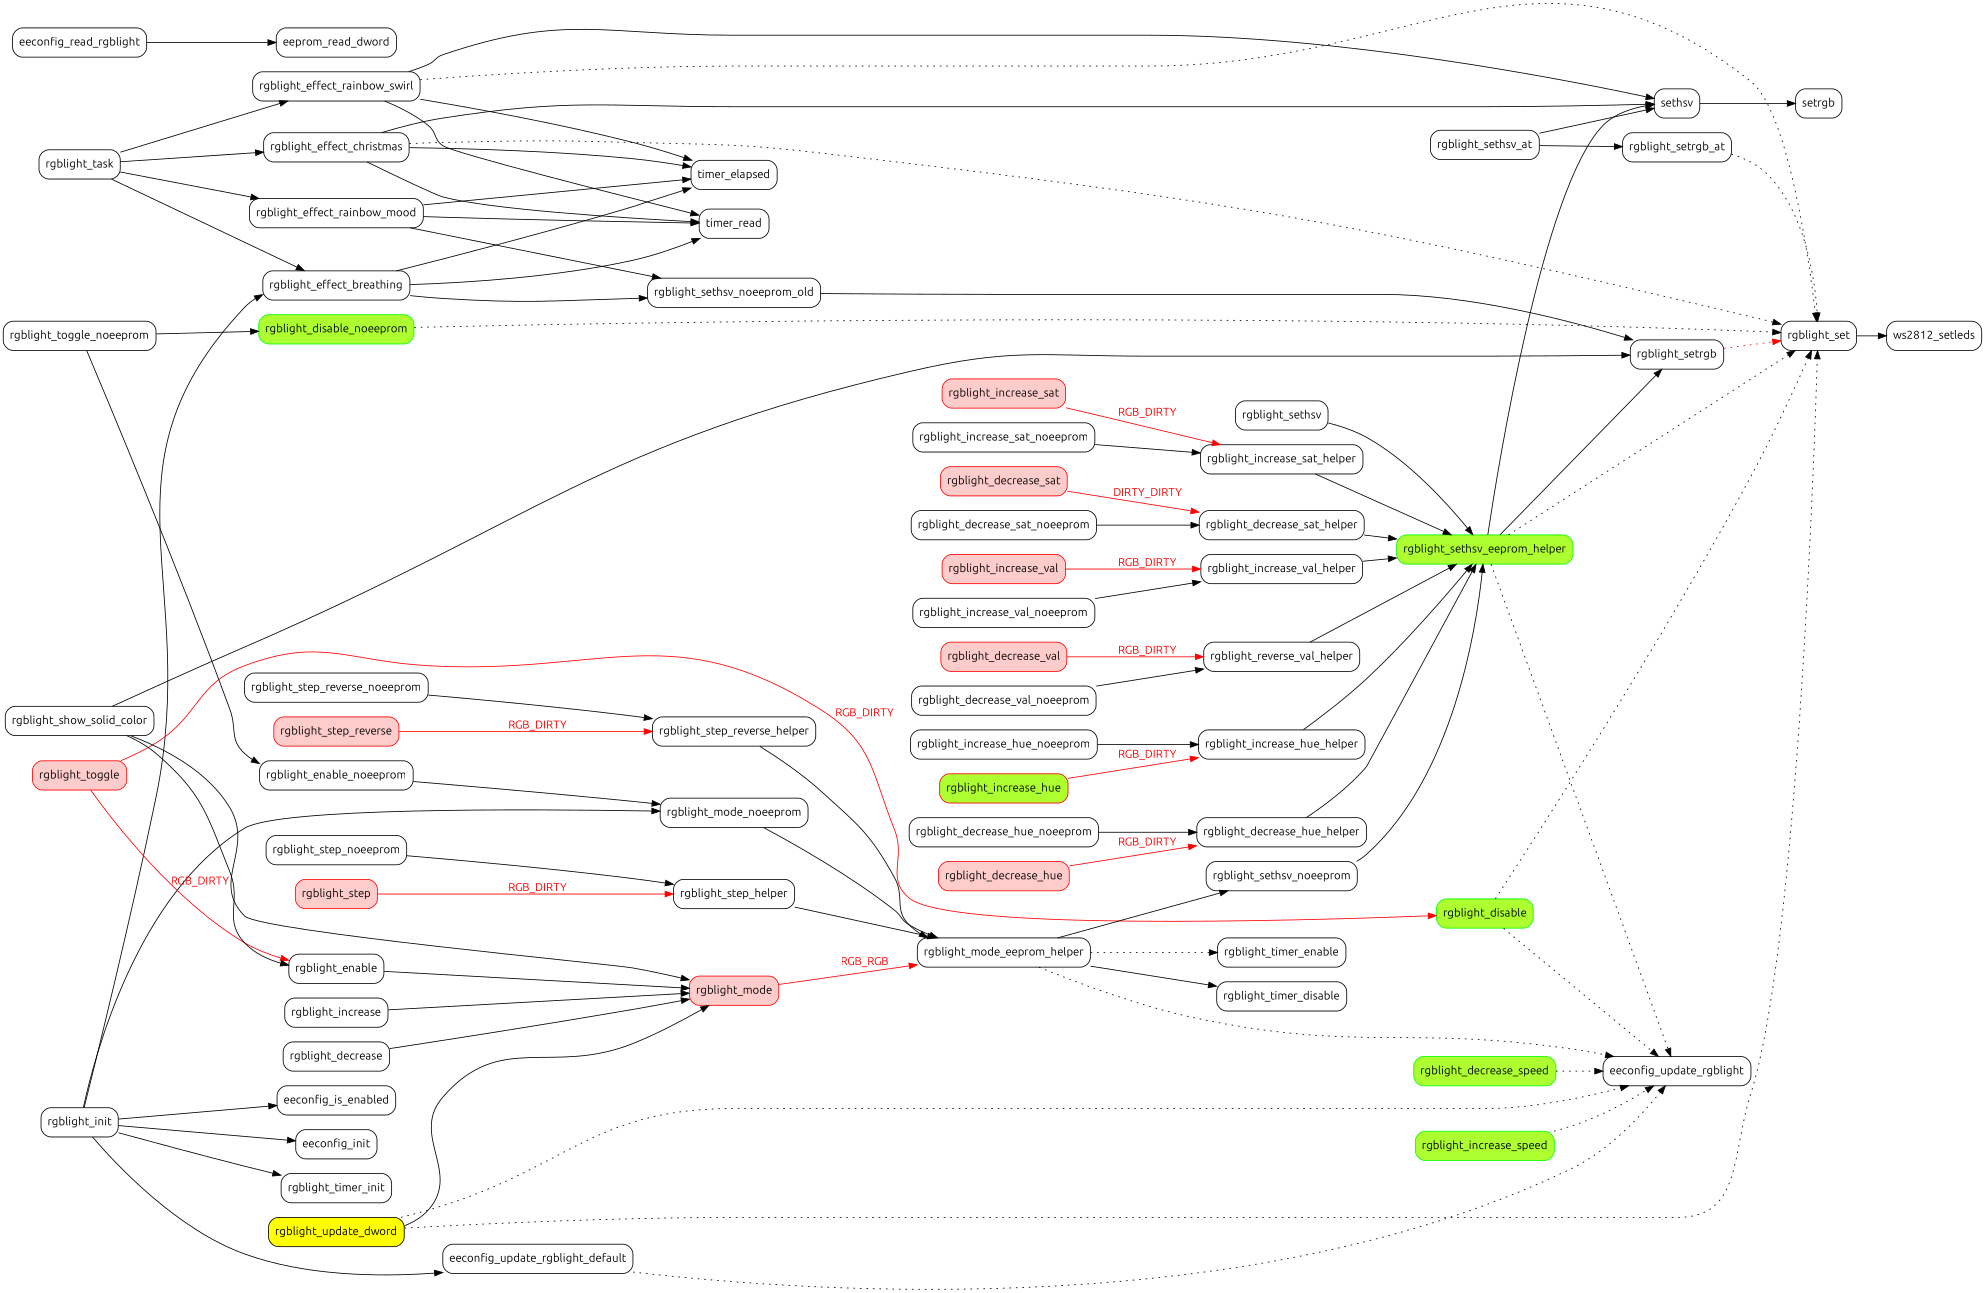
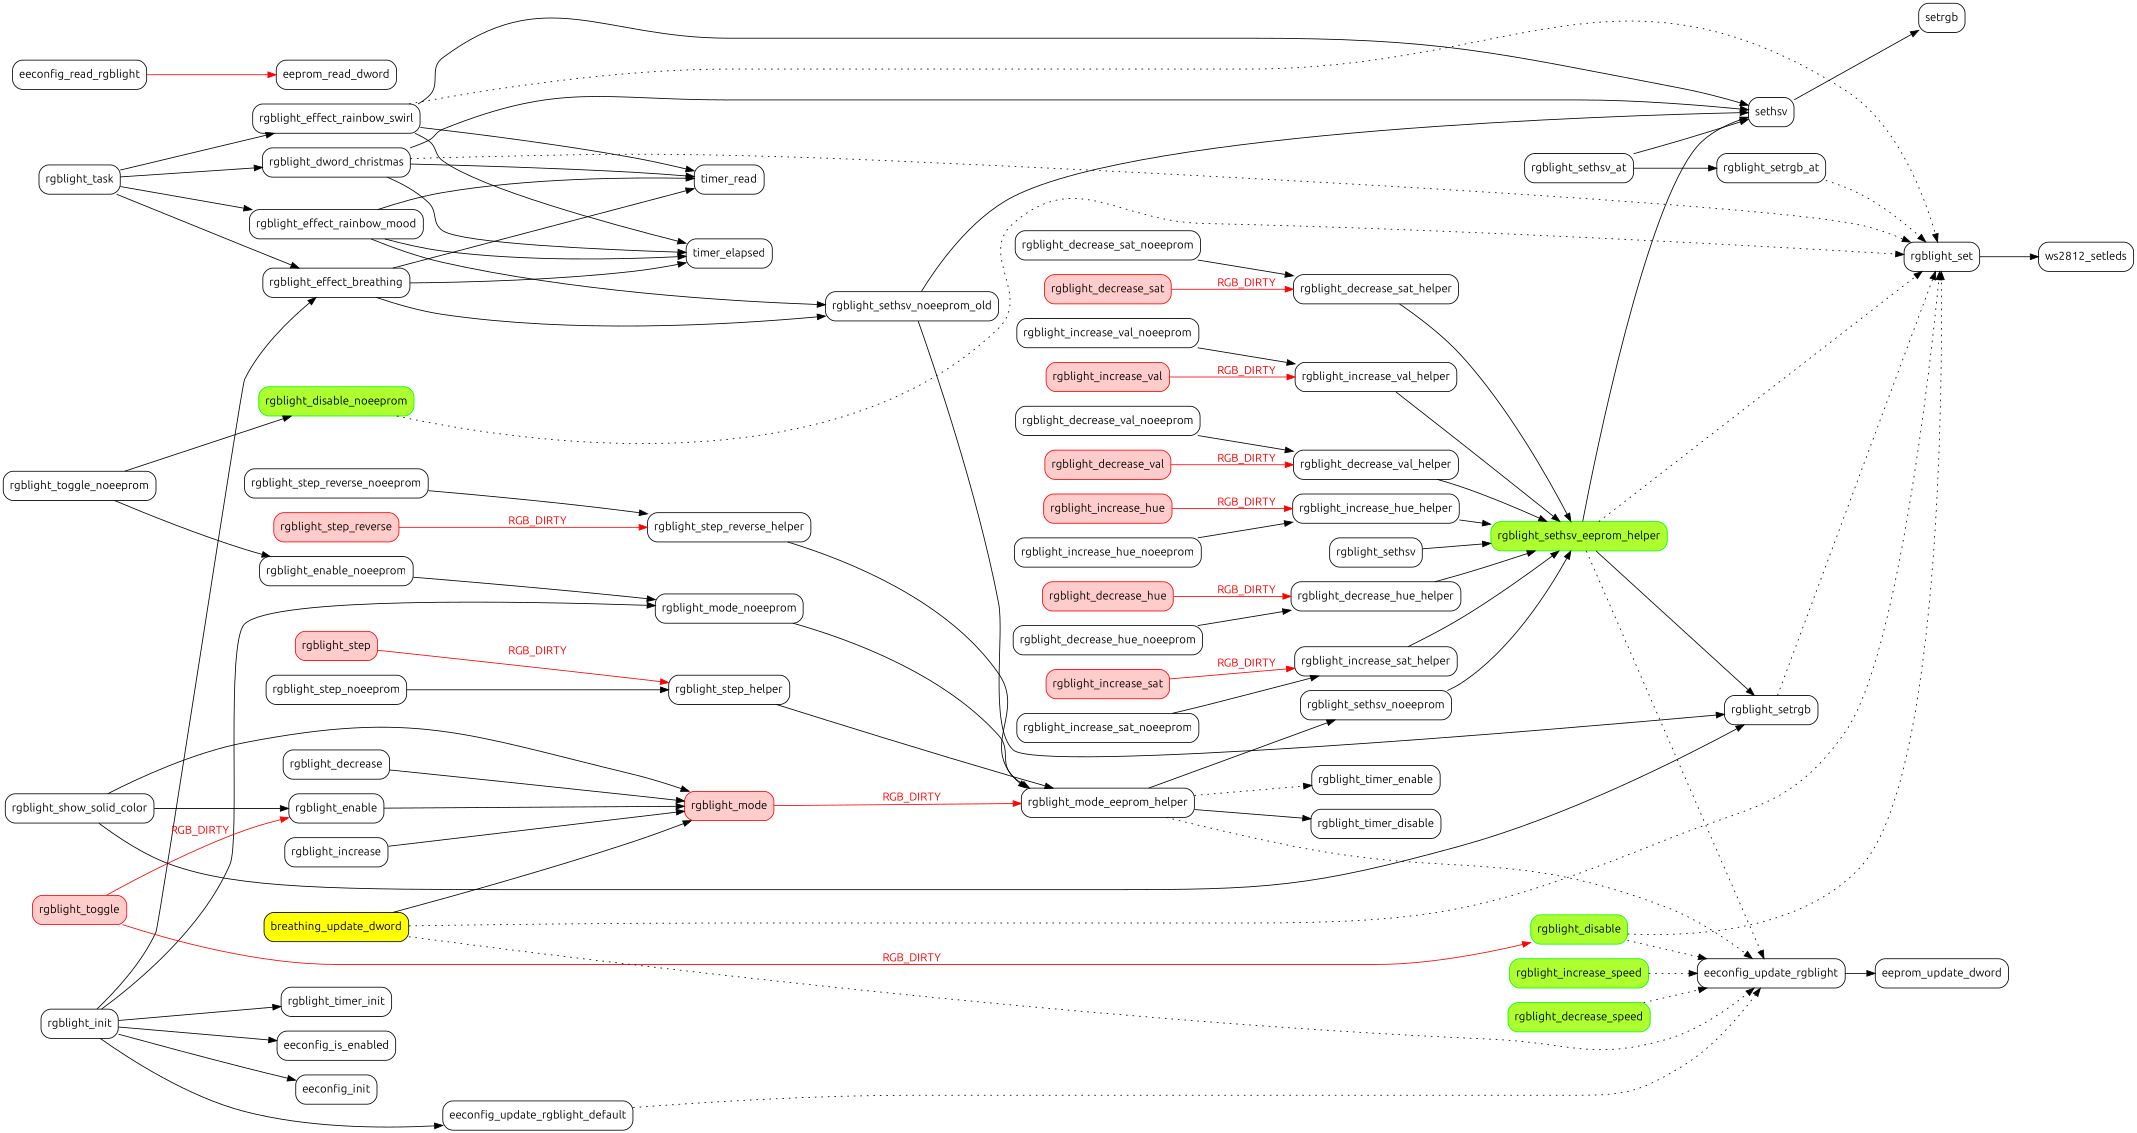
(207, 42) -> (207, 75)
none -> (1307, 138)
(336, 147) -> (336, 162)
(1748, 345) -> (1855, 487)
(1148, 493) -> (1247, 283)
(1282, 657) -> (1376, 465)
(1004, 788) -> (1108, 509)
(865, 962) -> (912, 797)
none -> (1942, 973)
(336, 1232) -> (336, 927)
